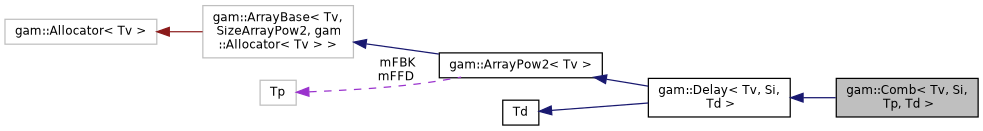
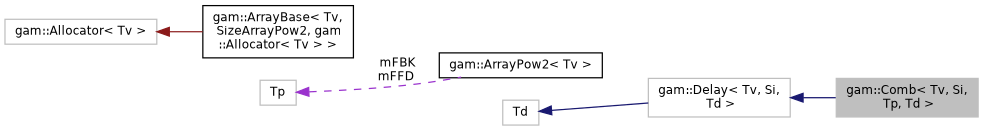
(278, 32) -> (278, 32)
(403, 49) -> none
(627, 83) -> none
(719, 98) -> (719, 98)
(907, 98) -> (907, 98)
(521, 113) -> (521, 113)
